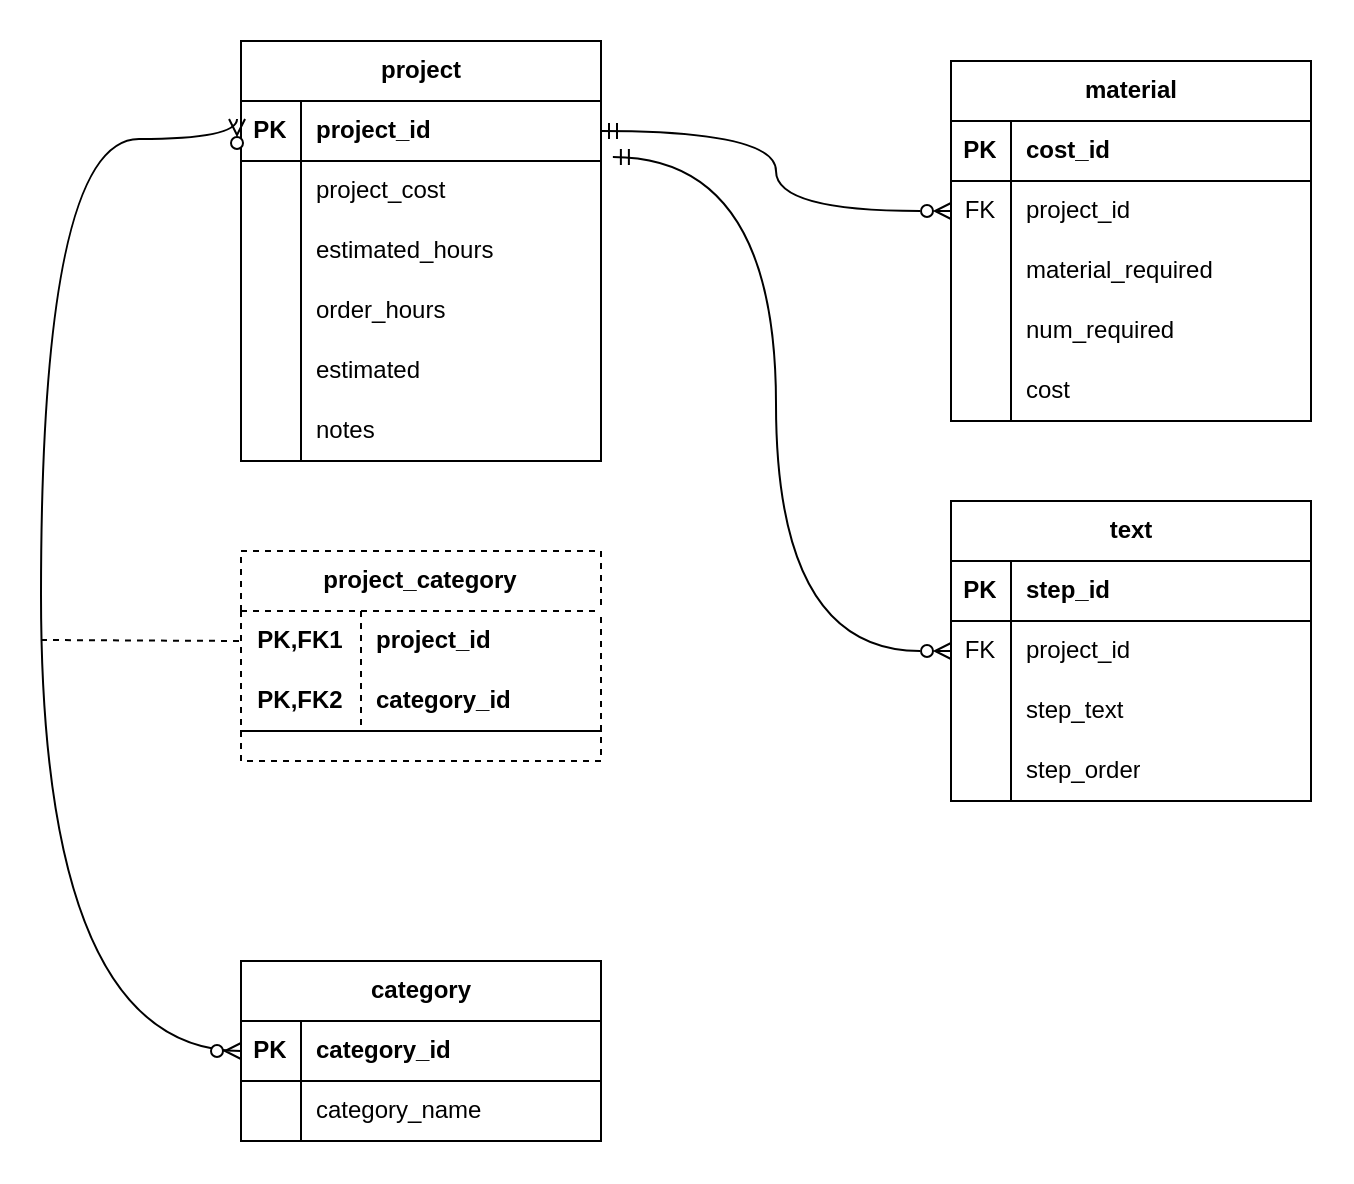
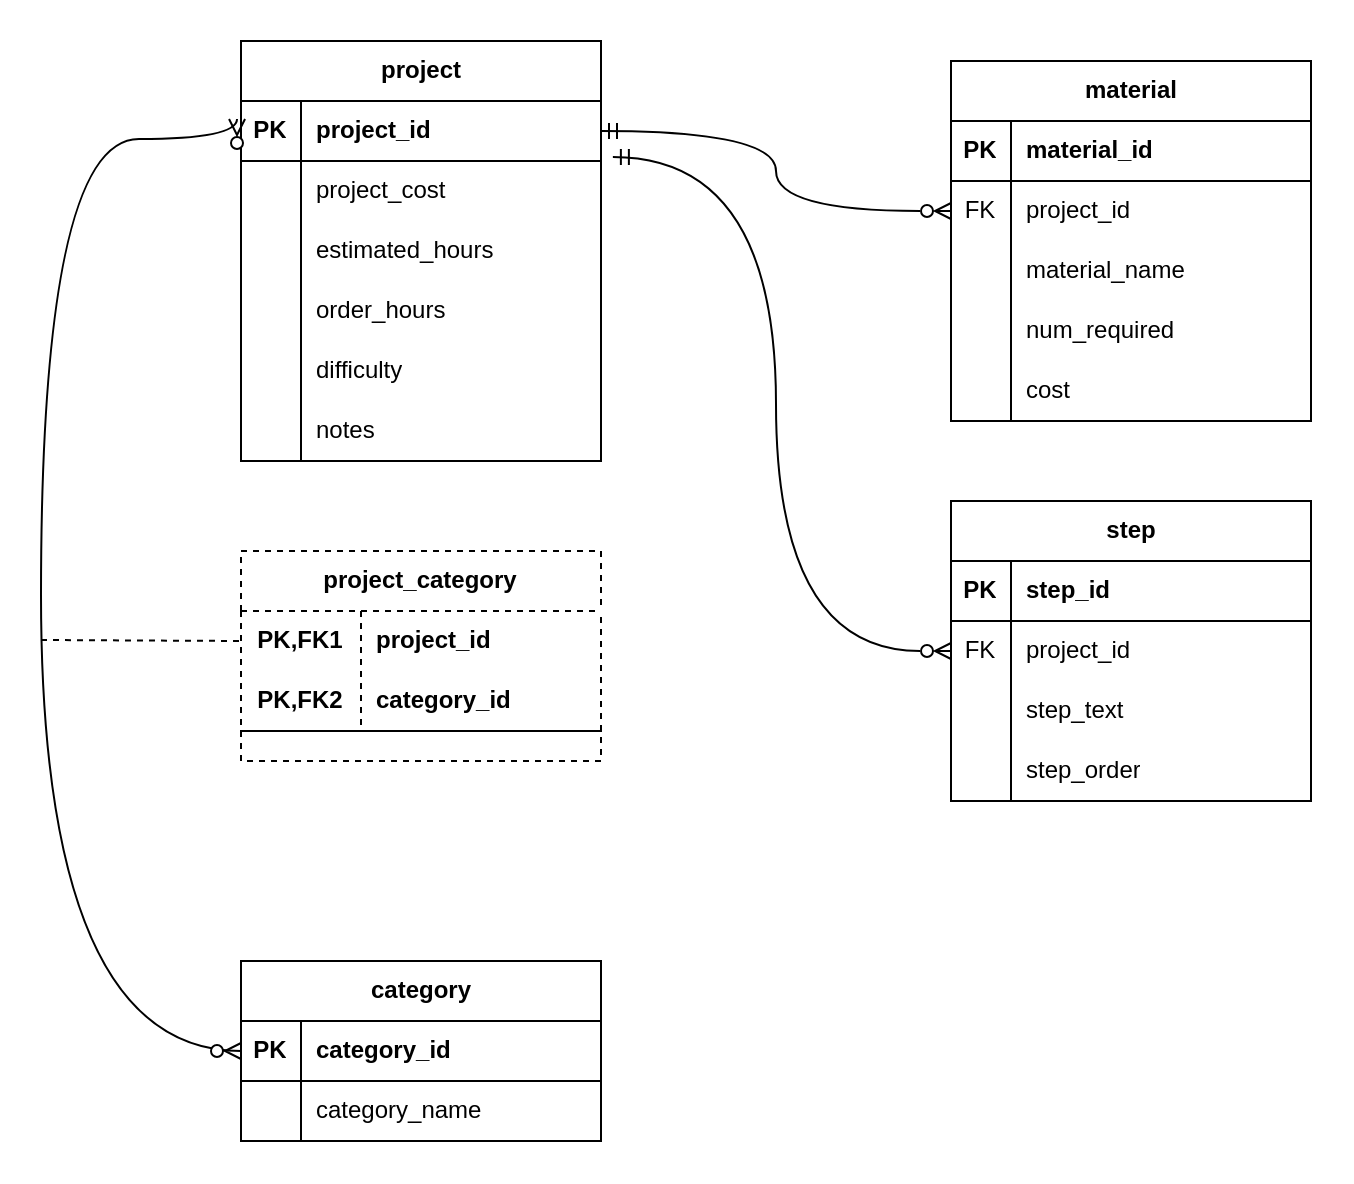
(1071, 151) -> (1092, 151)
(1132, 271) -> (1108, 271)
(374, 371) -> (375, 371)
(1132, 531) -> (1132, 531)
